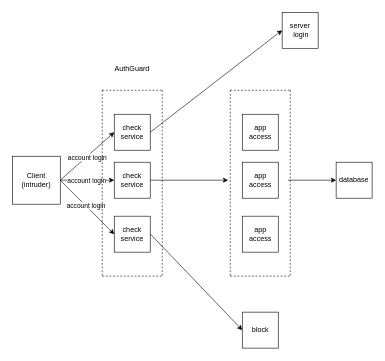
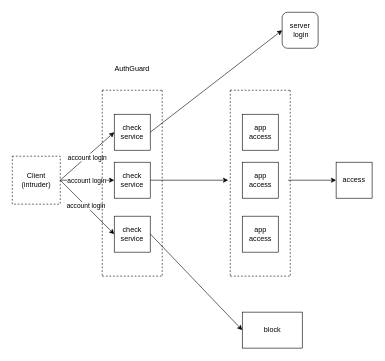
(300, 30) -> (300, 30)
(36, 180) -> (36, 180)
(354, 180) -> (354, 180)
(260, 330) -> (272, 330)
